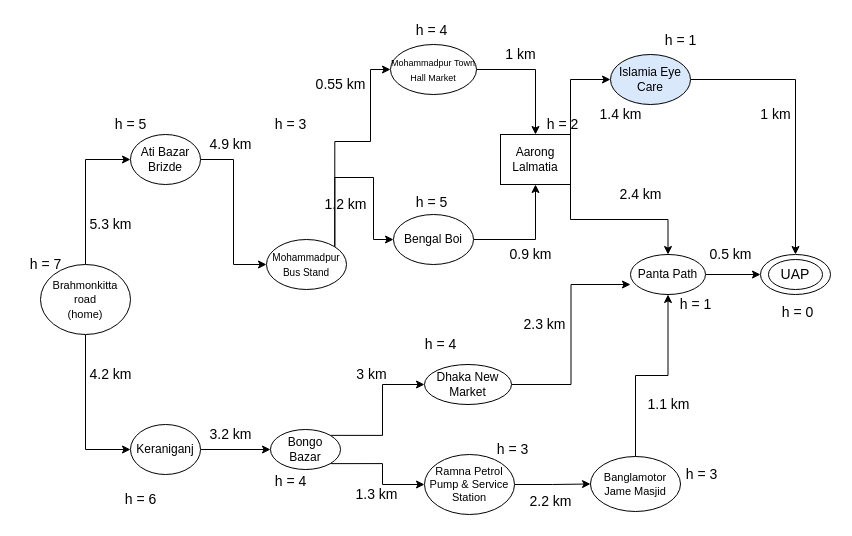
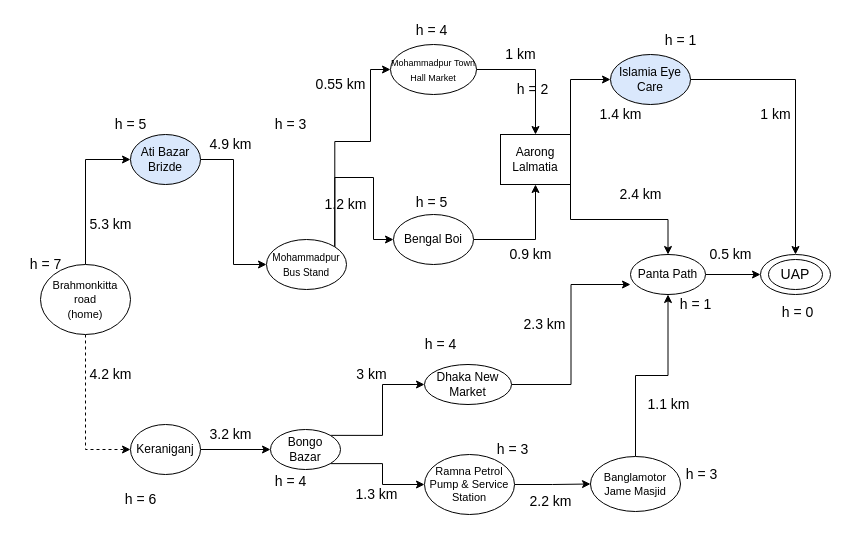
(563, 125) -> (533, 90)
(166, 160) -> (166, 160)
(86, 410) -> (86, 410)
